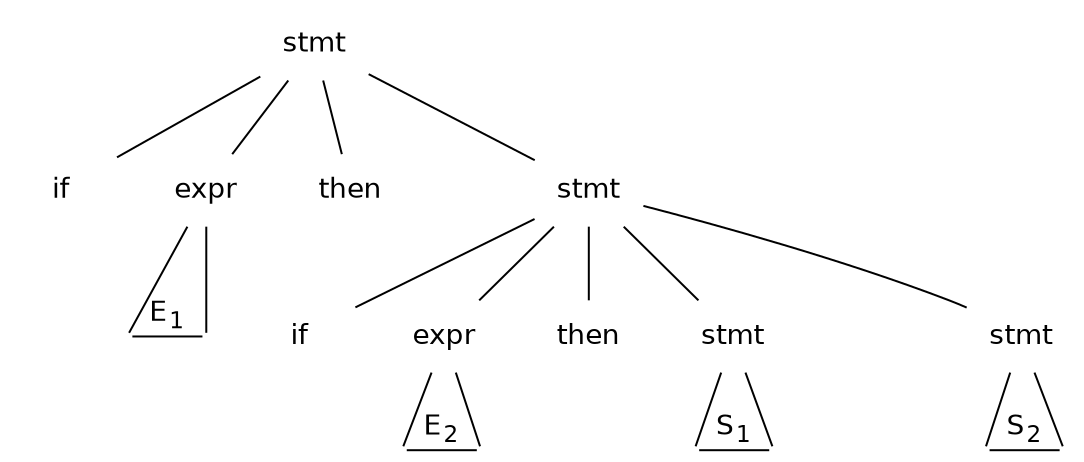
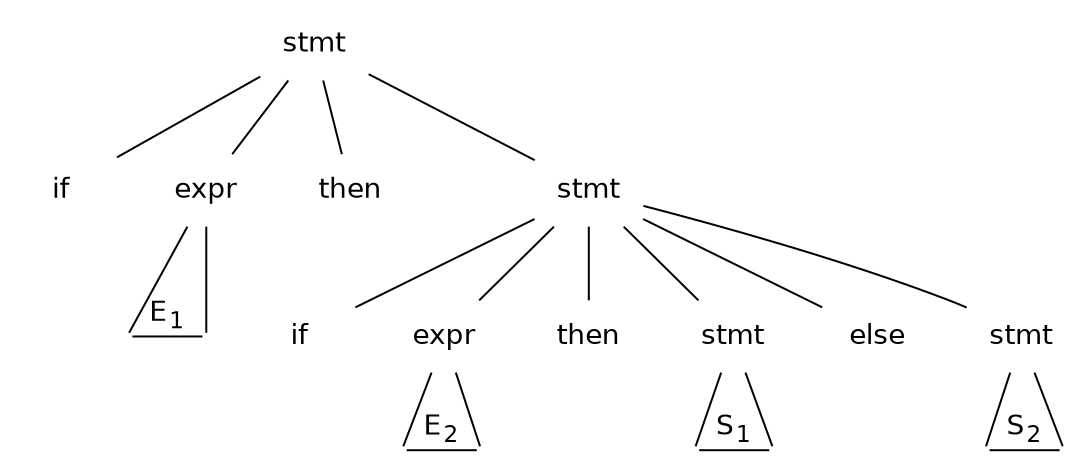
none -> (877, 336)
